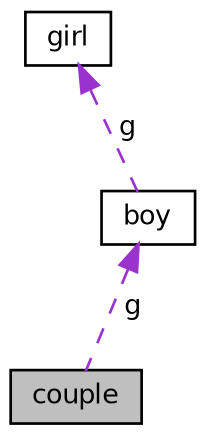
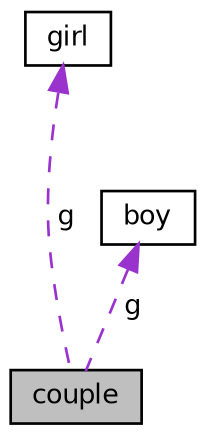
(114, 141) -> (49, 232)
